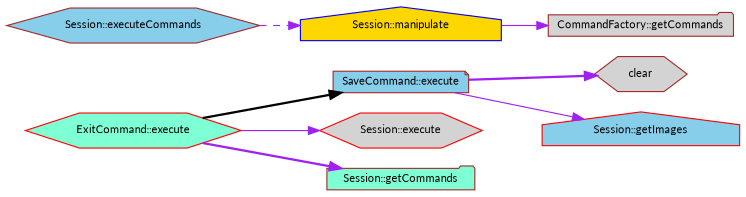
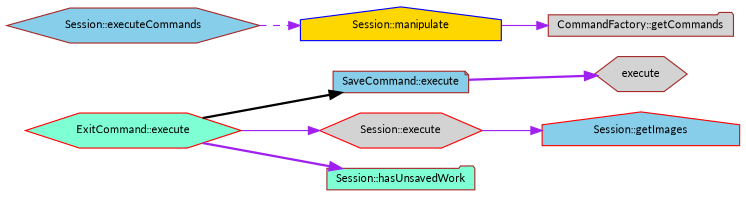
(641, 74) -> (641, 74)
(514, 105) -> (507, 131)
(401, 179) -> (401, 179)
